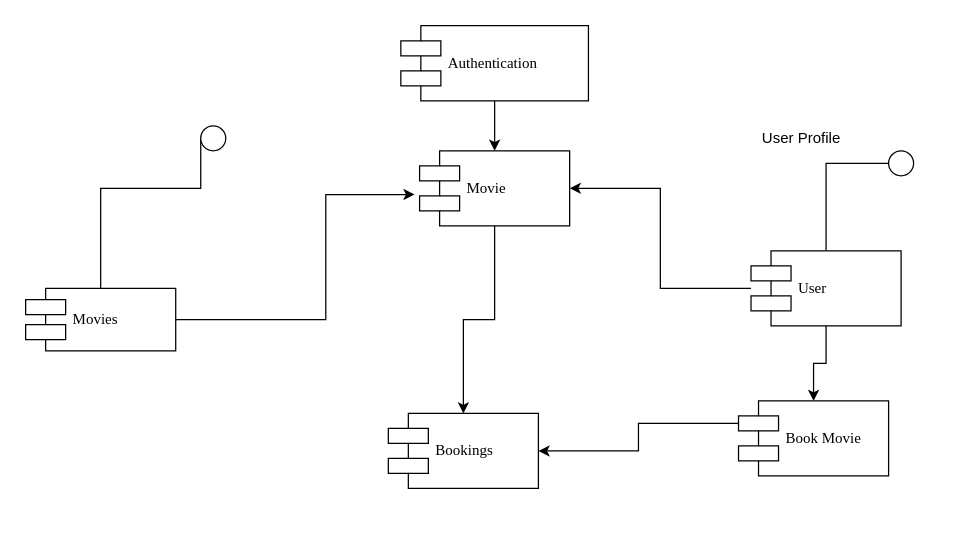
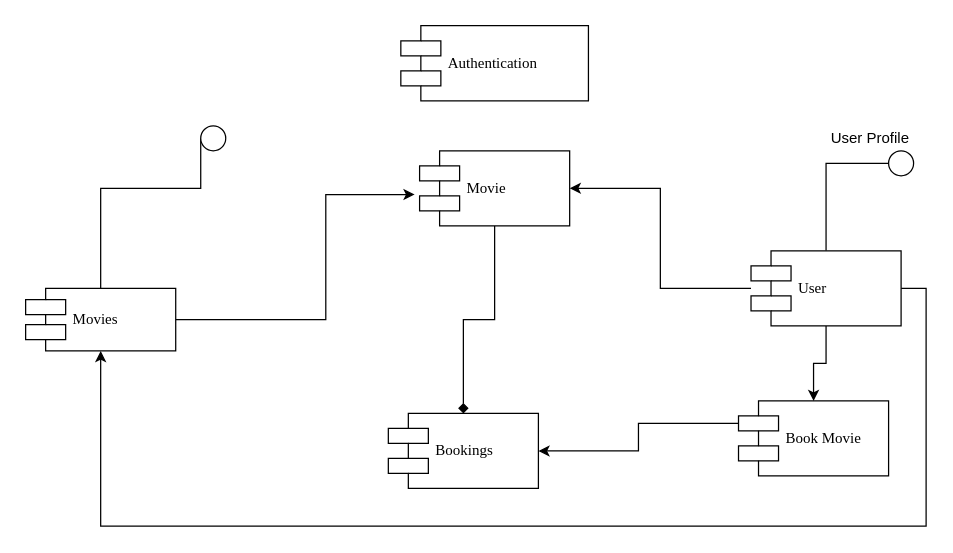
(494, 122) -> none
(801, 138) -> (869, 138)
(463, 403) -> (463, 402)
none -> (561, 526)
